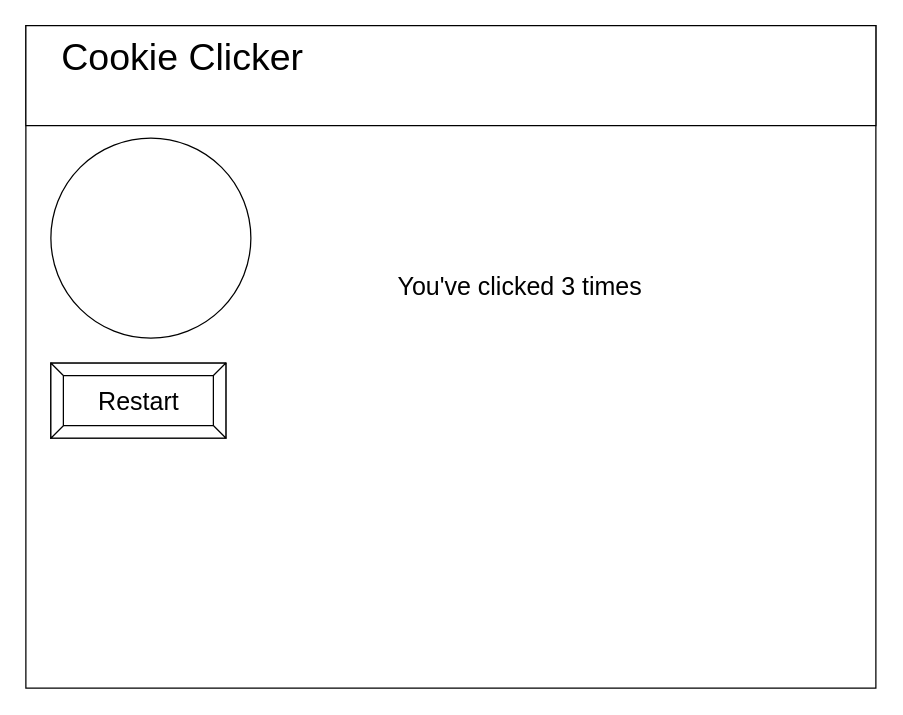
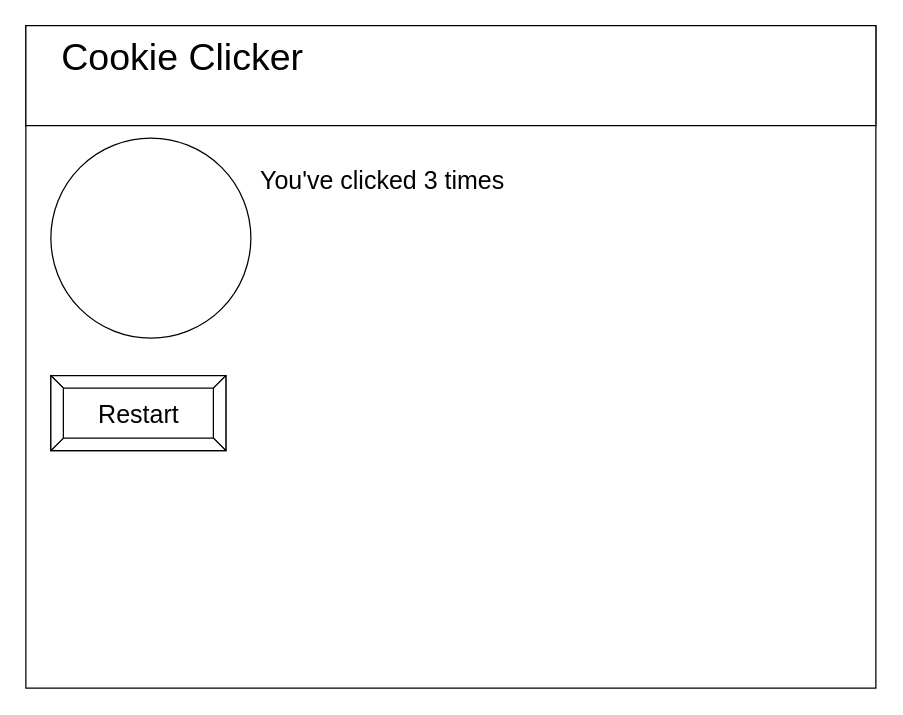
(519, 282) -> (382, 176)
(138, 401) -> (138, 413)
